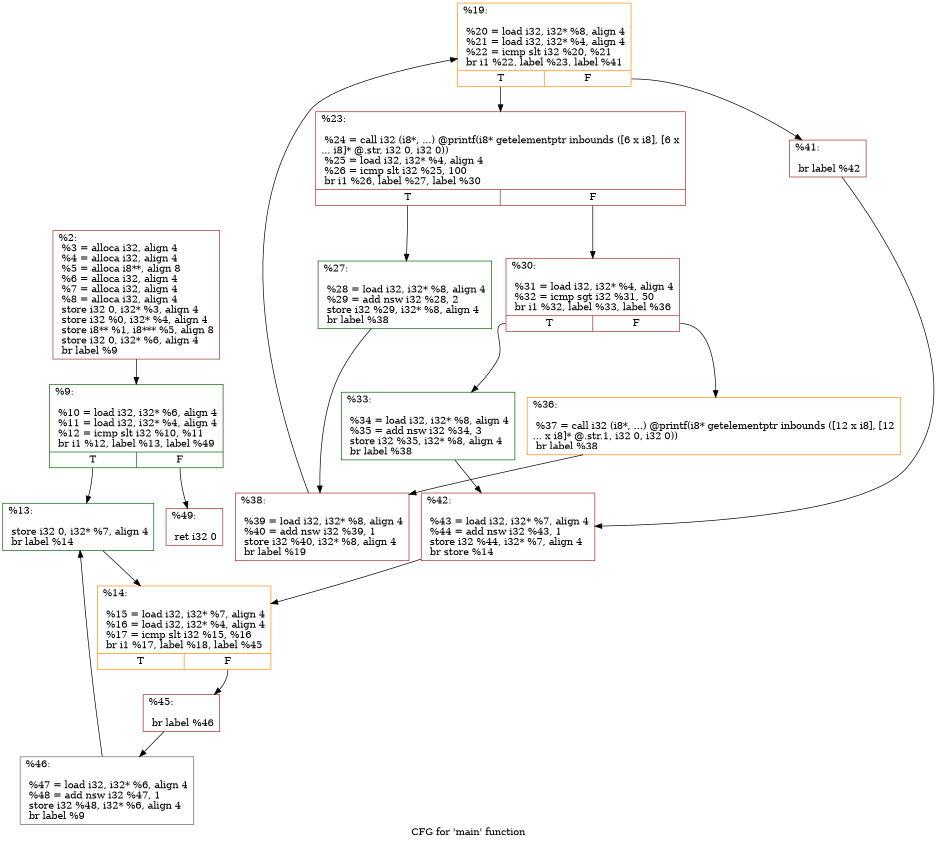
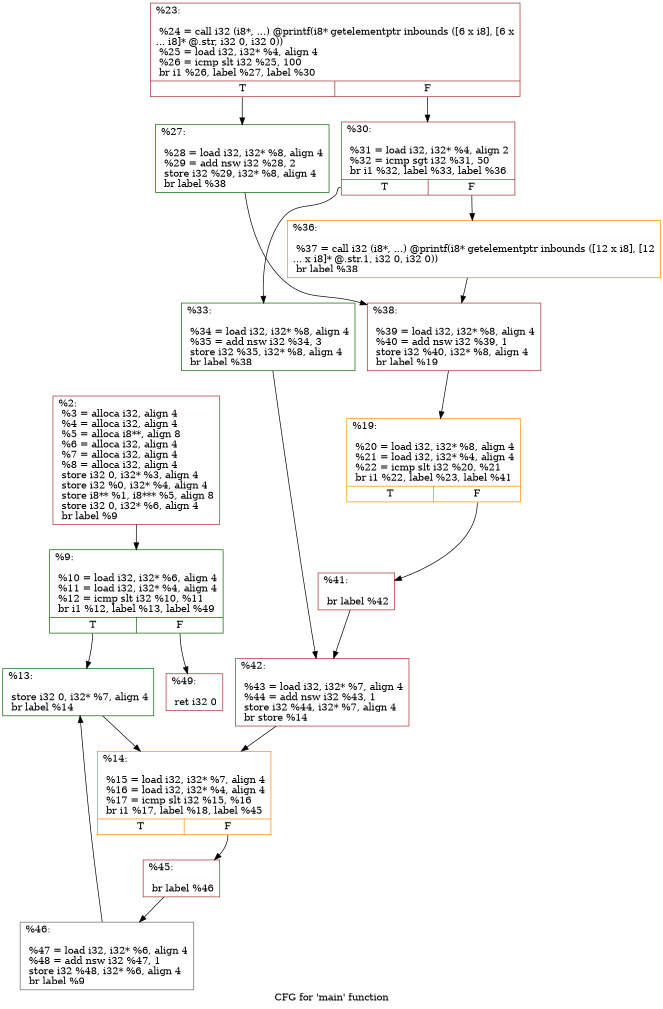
(501, 96) -> none
(593, 287) -> (428, 151)
